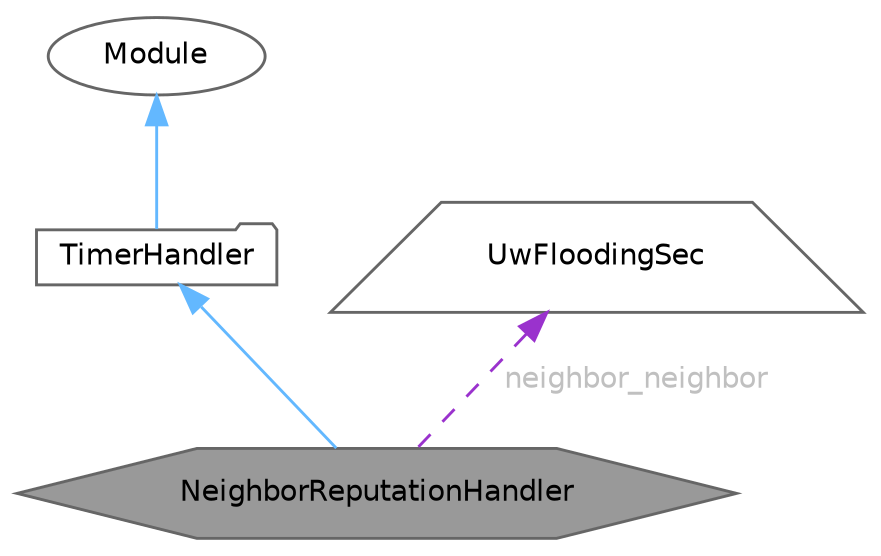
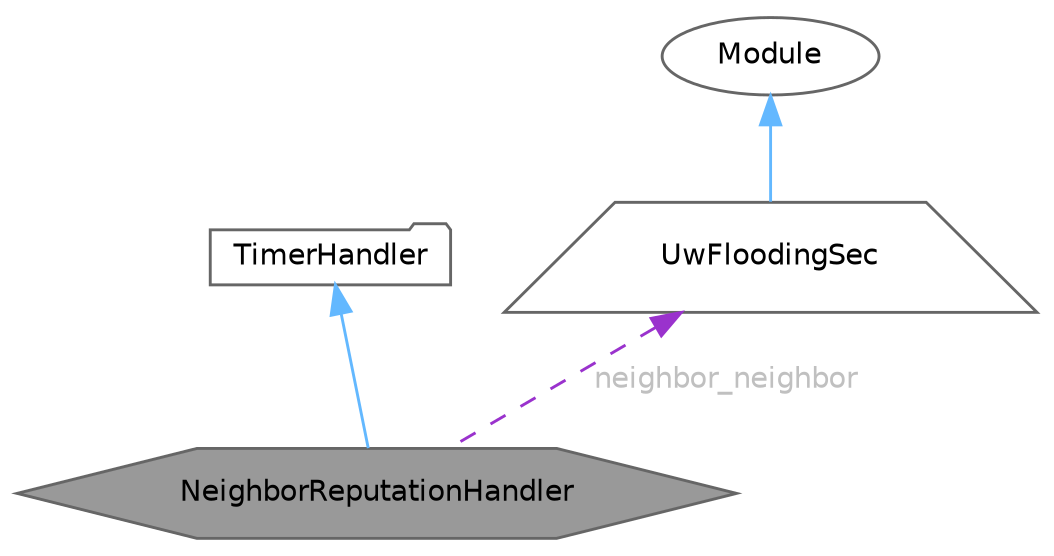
(157, 177) -> (771, 163)
